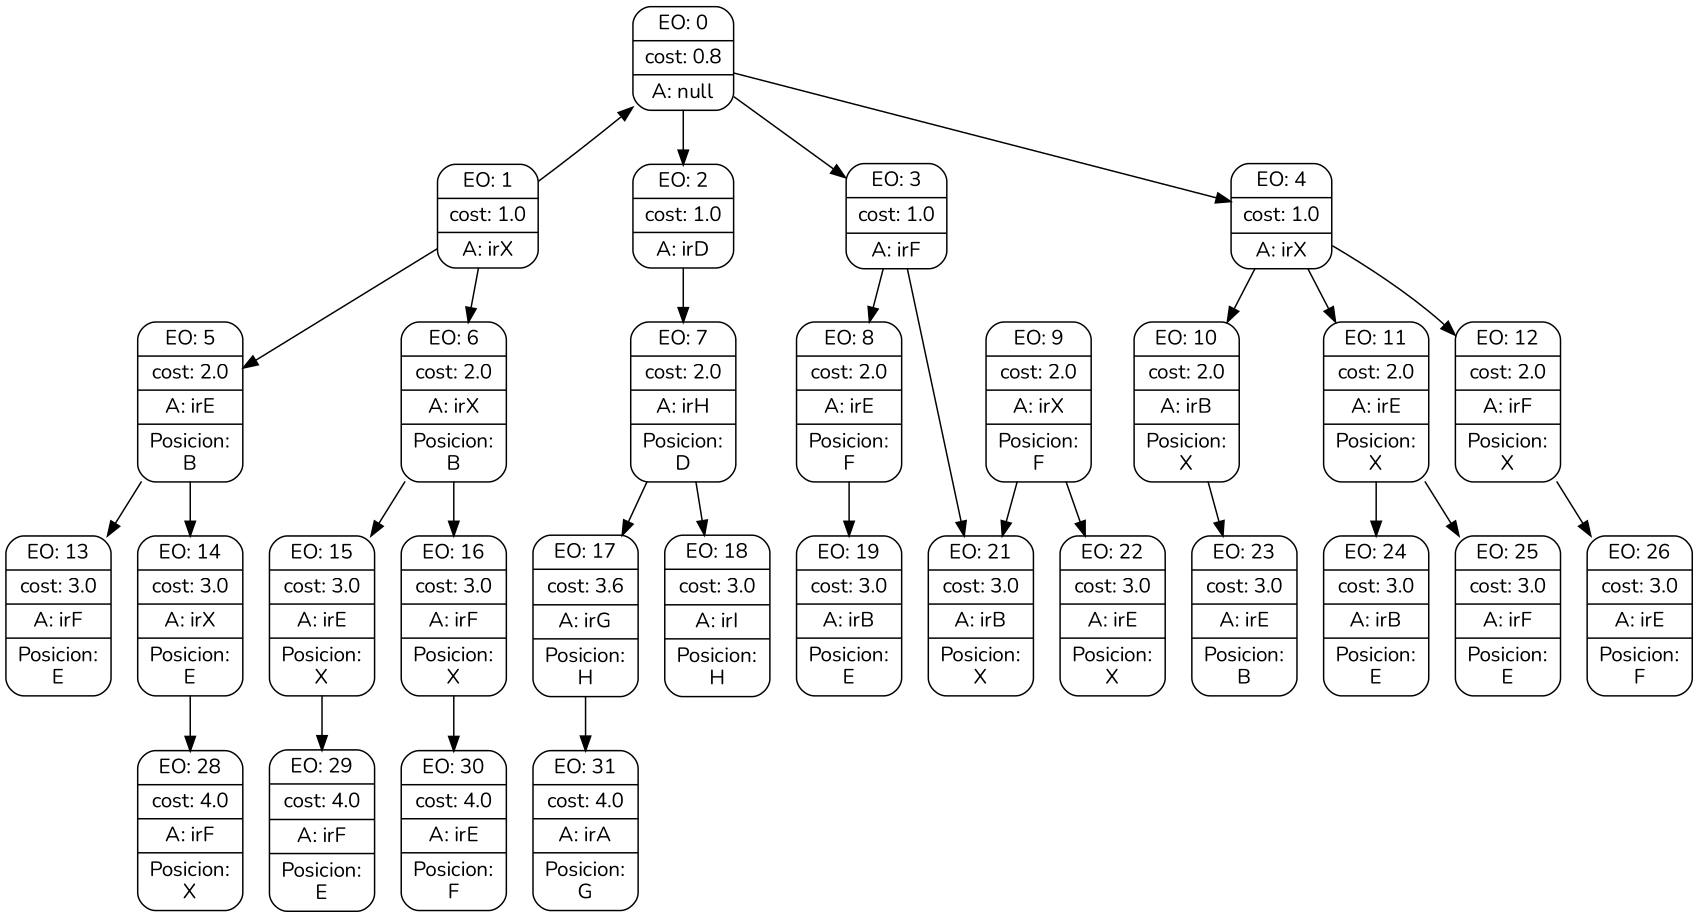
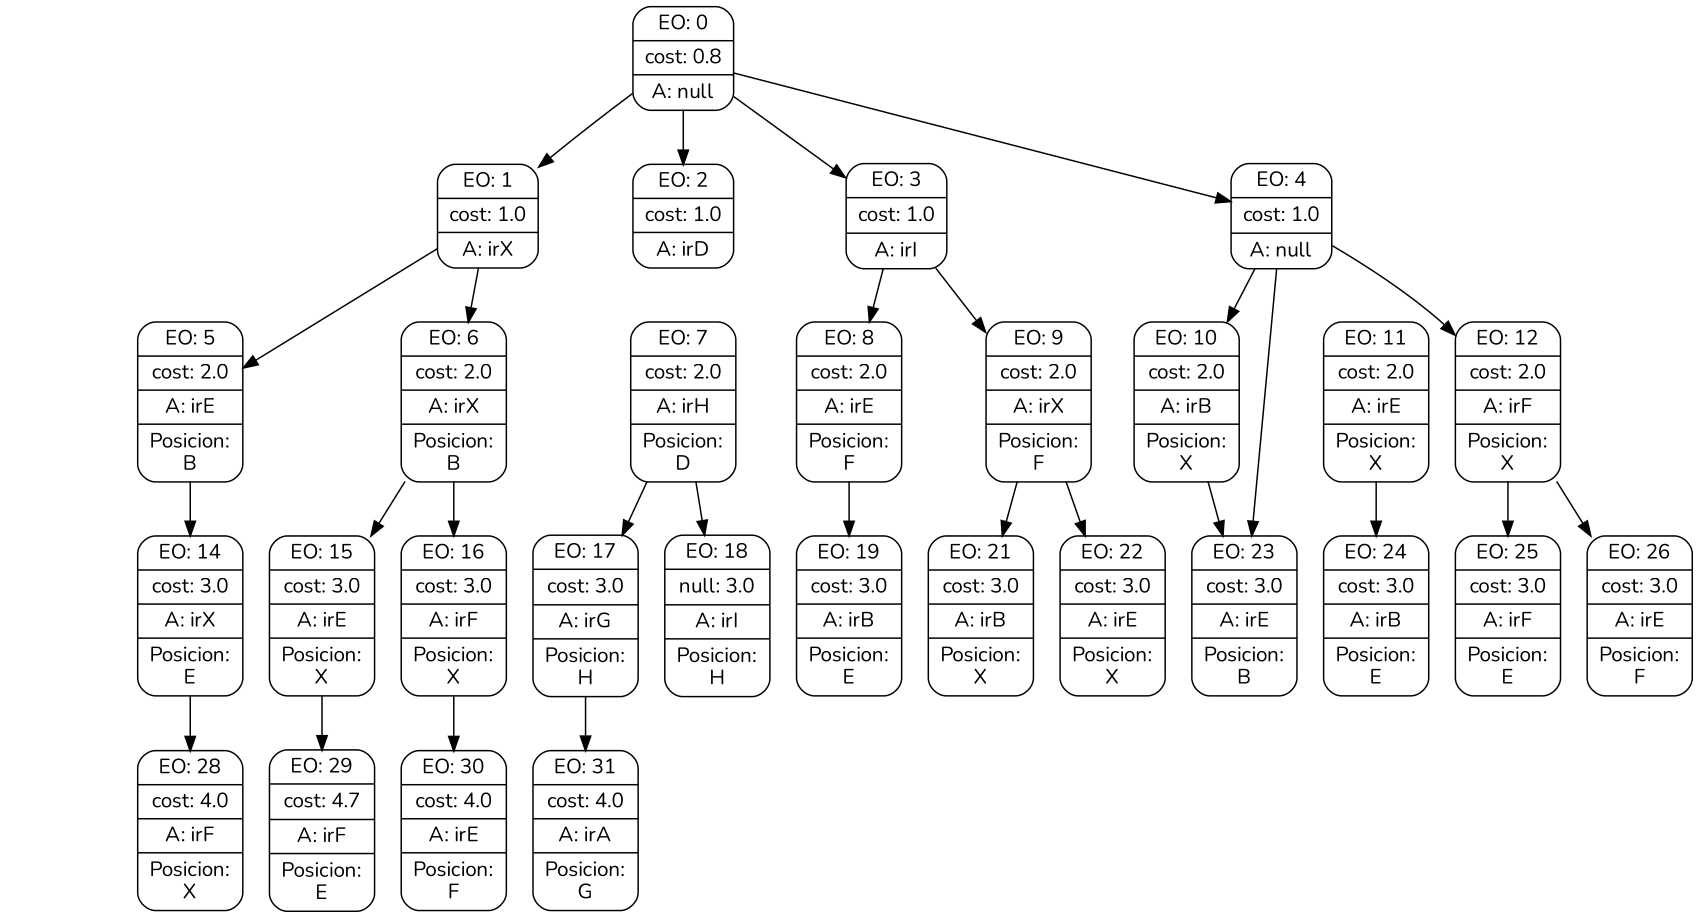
(580, 150) -> (591, 125)
(896, 250) -> (896, 250)
(1281, 250) -> (1281, 250)
(683, 288) -> none
(1318, 288) -> (1265, 395)
(934, 395) -> (956, 294)
(1438, 502) -> (1508, 501)
(586, 586) -> (586, 586)
(717, 586) -> (717, 586)
(58, 616) -> none
(322, 801) -> (322, 801)
